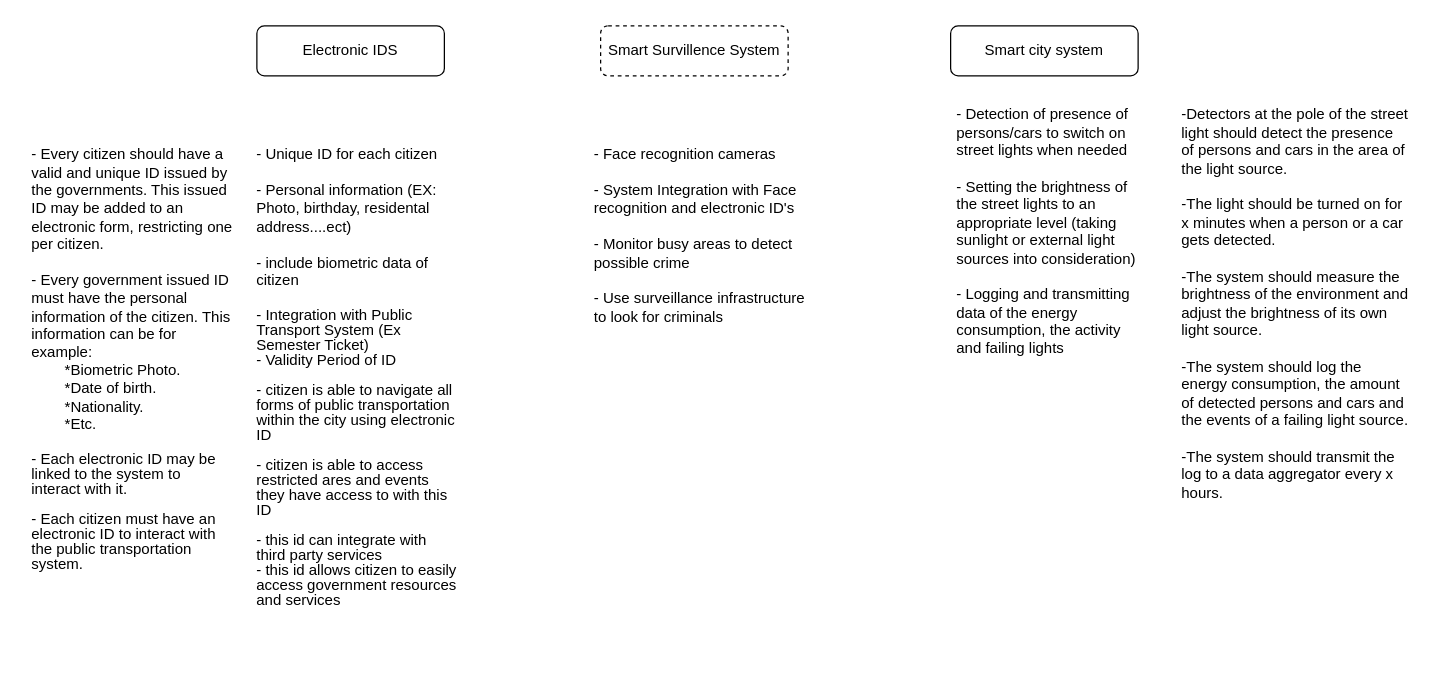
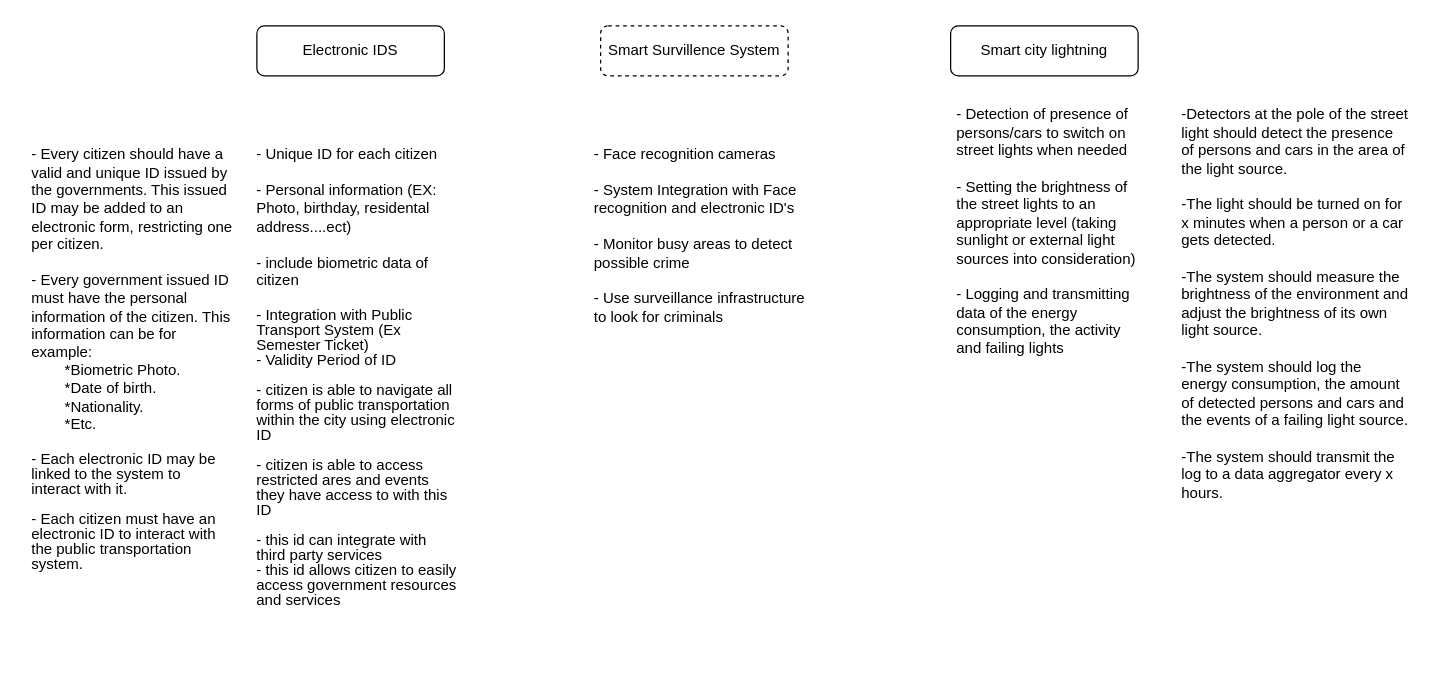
(1044, 51) -> (1044, 51)
